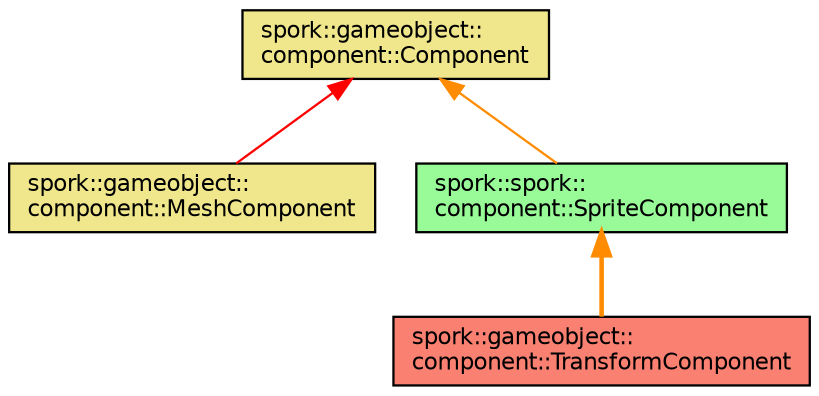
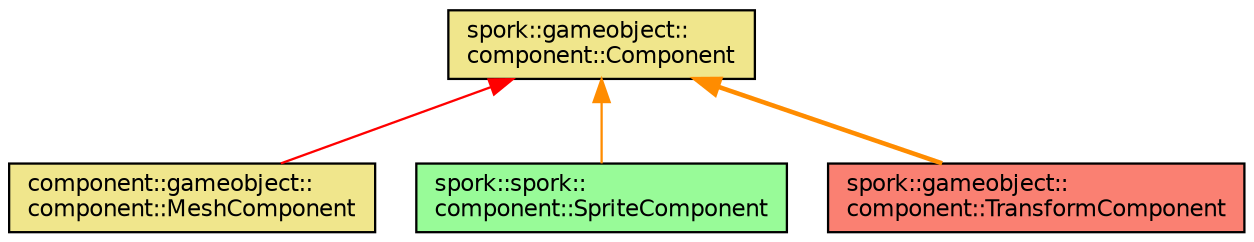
(192, 198) -> (192, 198)
(602, 286) -> (830, 125)
